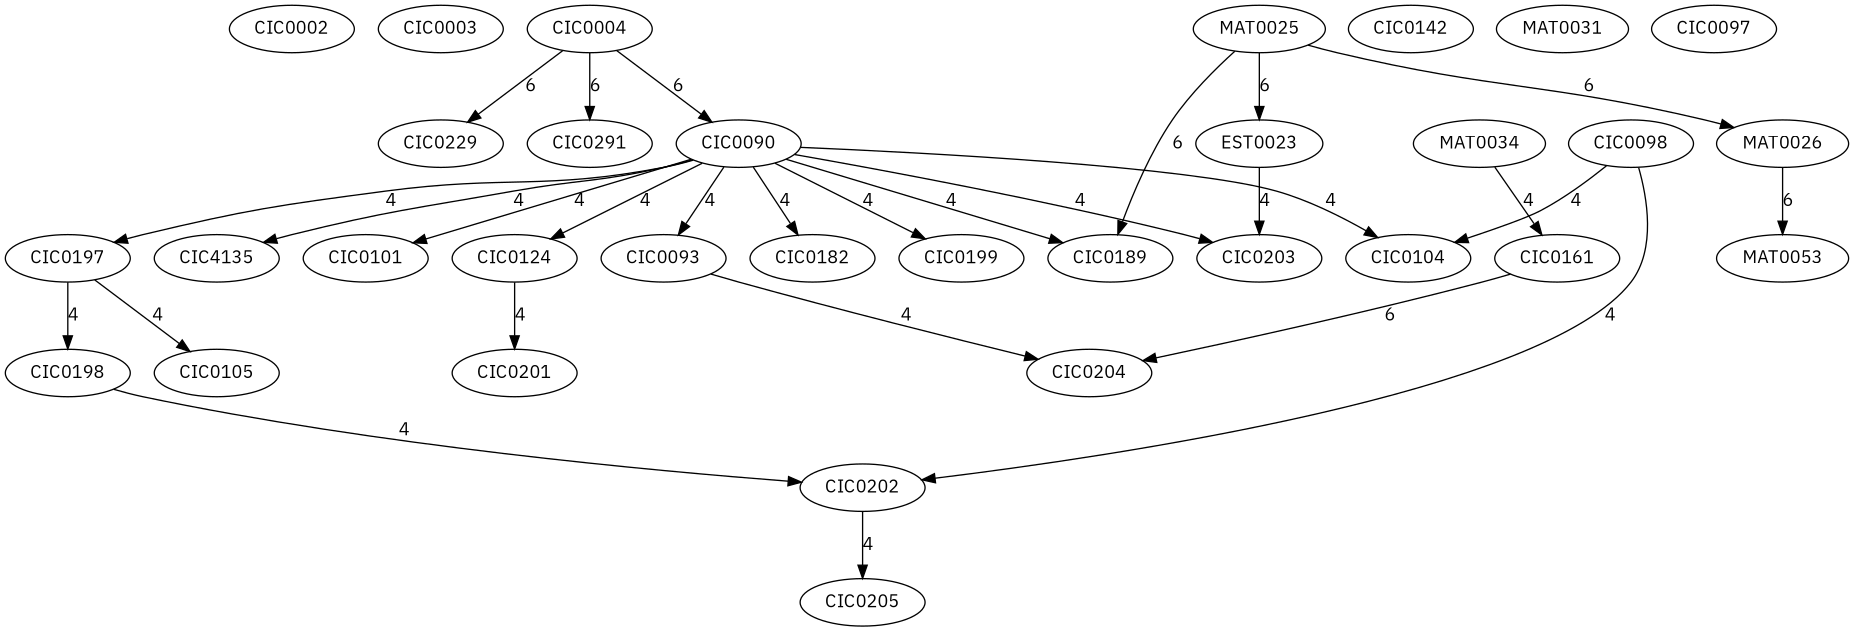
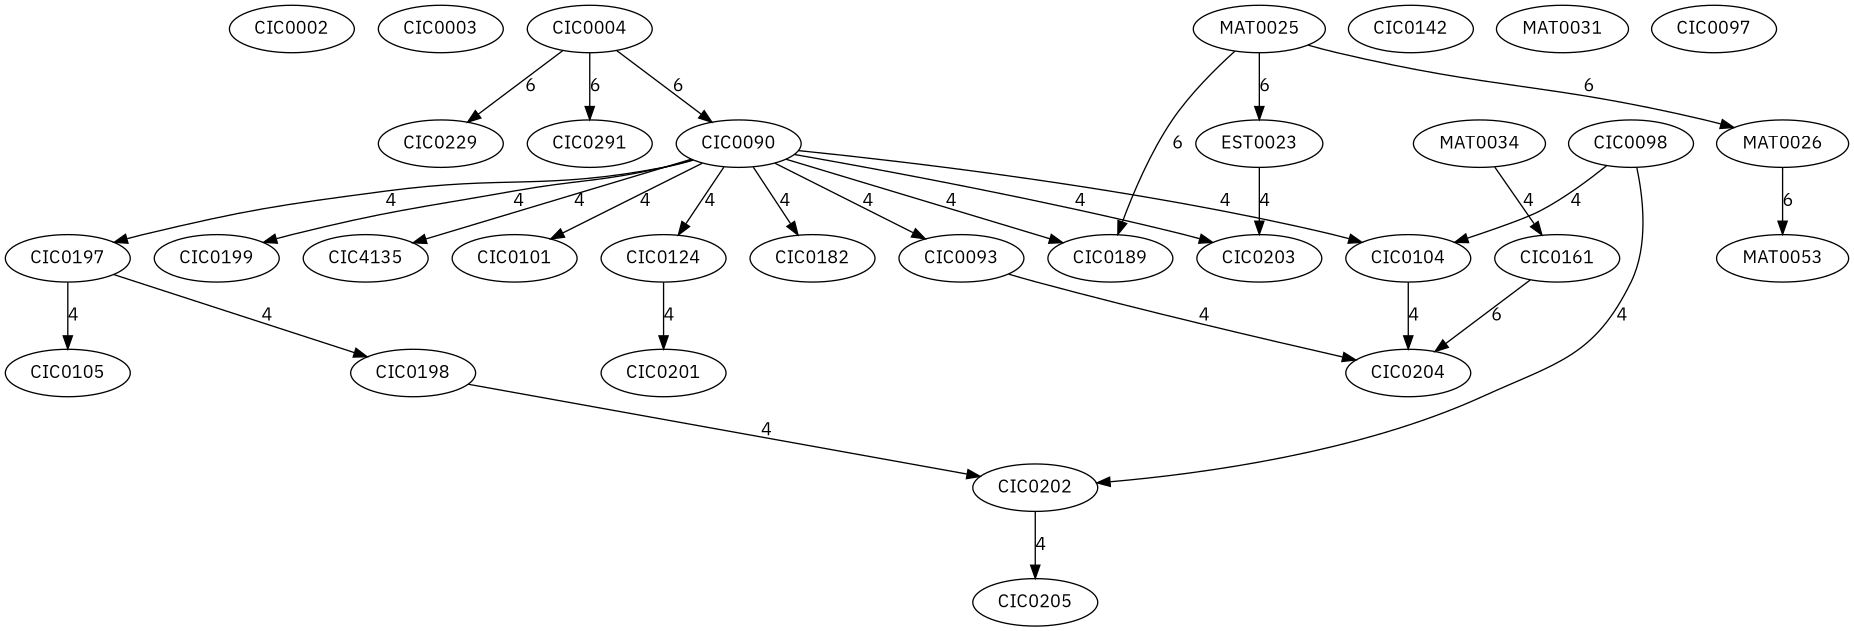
none -> (1408, 309)
